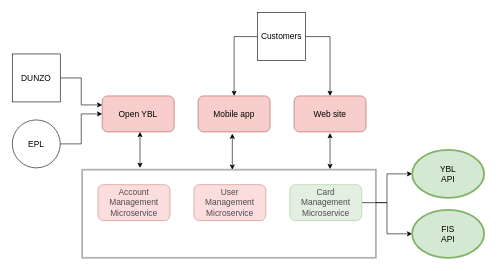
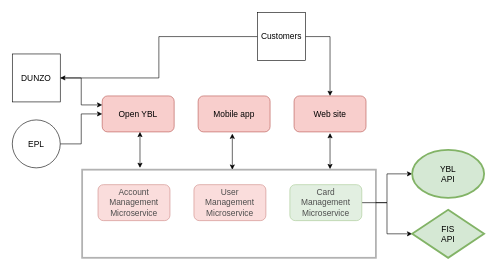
(234, 90) -> (159, 56)
(449, 234) -> (449, 234)
